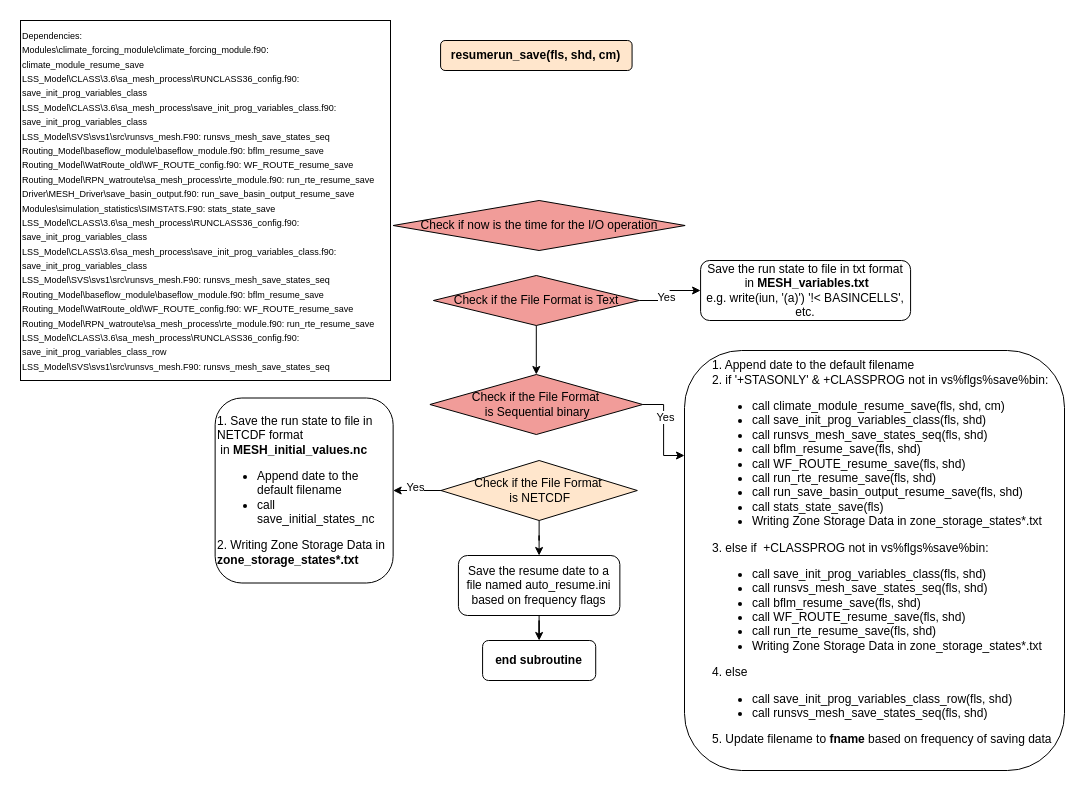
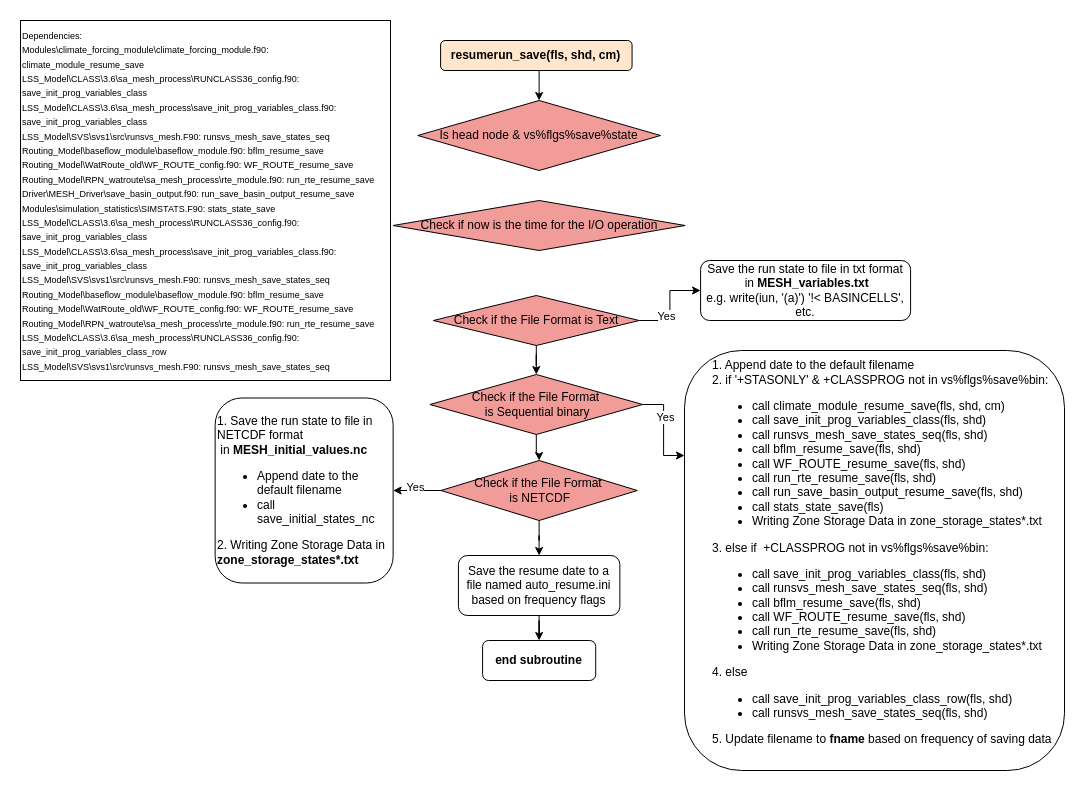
none -> (539, 82)
none -> (539, 136)
(536, 301) -> (536, 321)
none -> (536, 446)
(539, 491) -> (539, 491)
